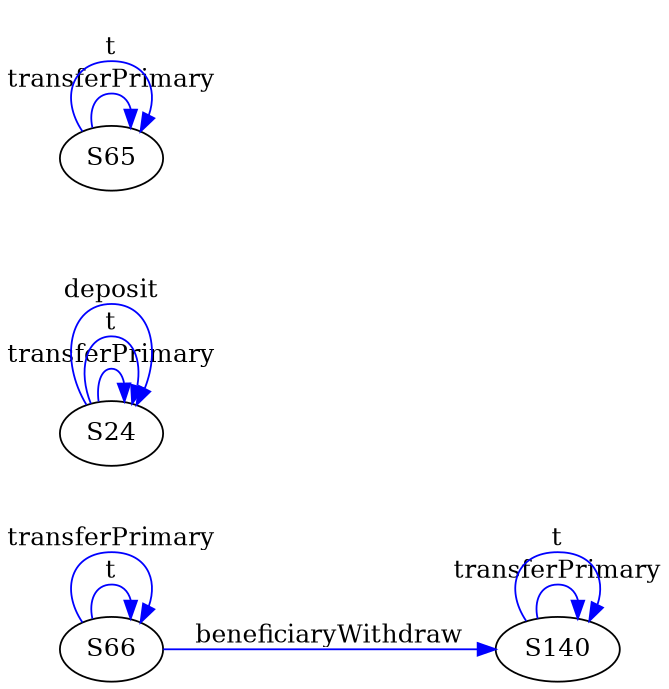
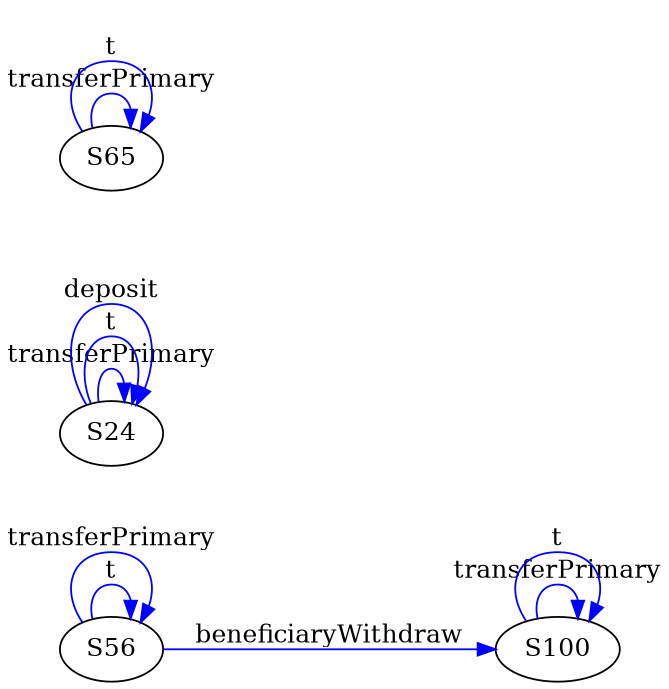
(112, 649) -> (112, 649)
(558, 649) -> (558, 649)
